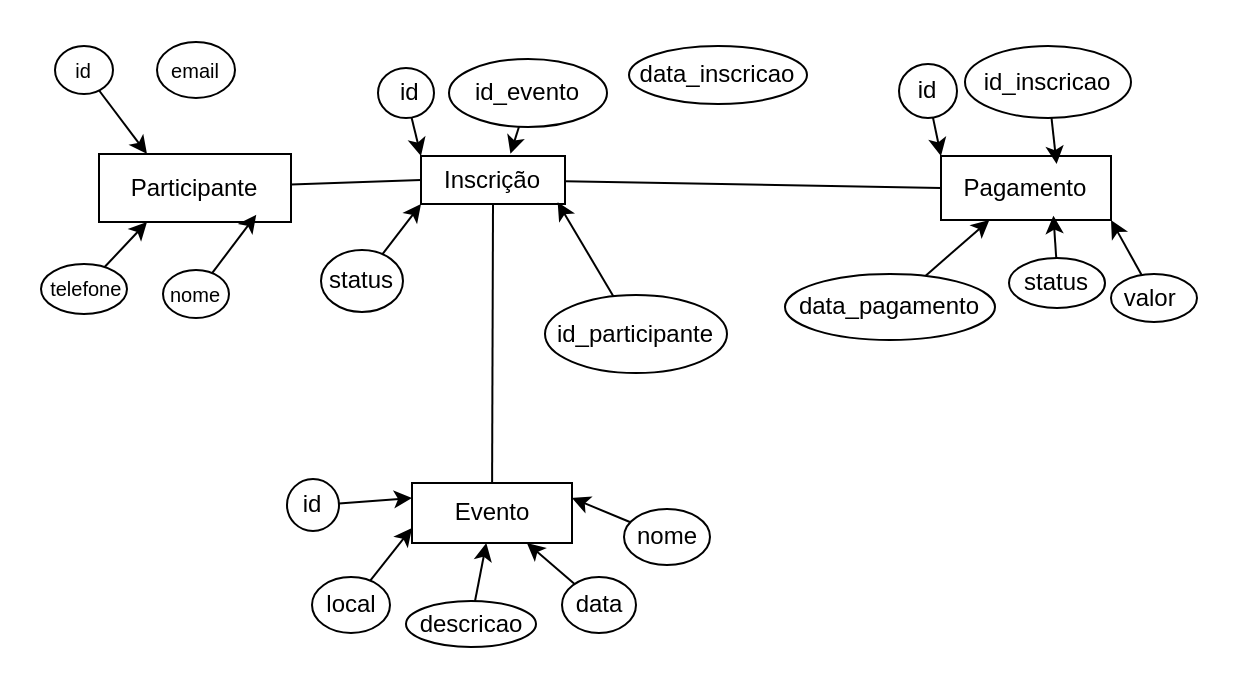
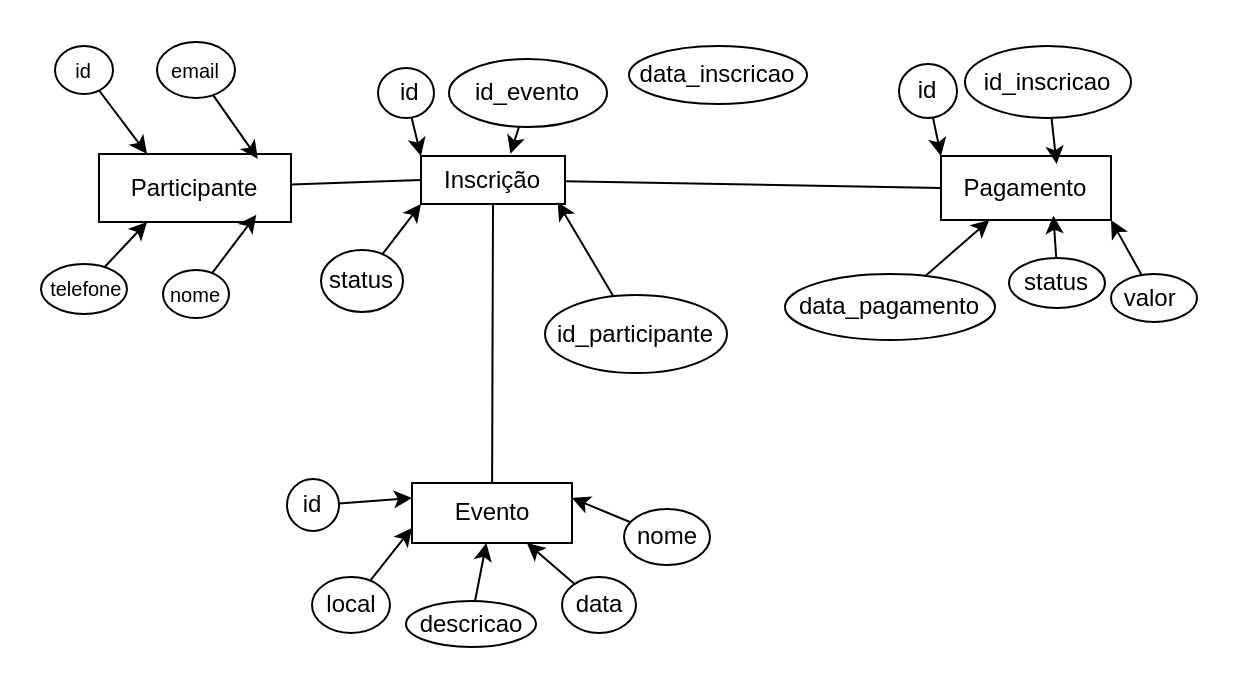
none -> (232, 121)
